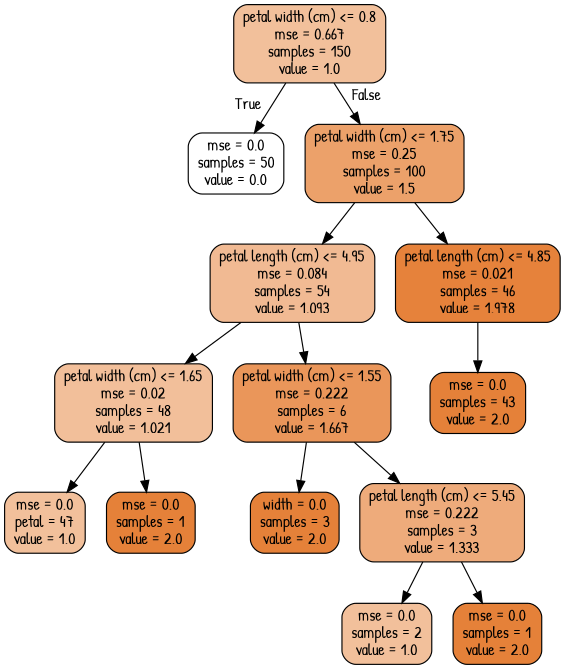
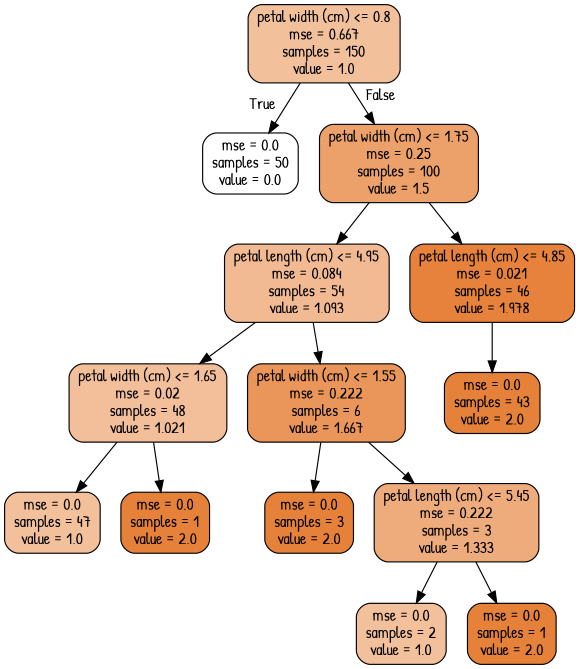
(45, 523) -> (52, 523)
(295, 523) -> (309, 523)
